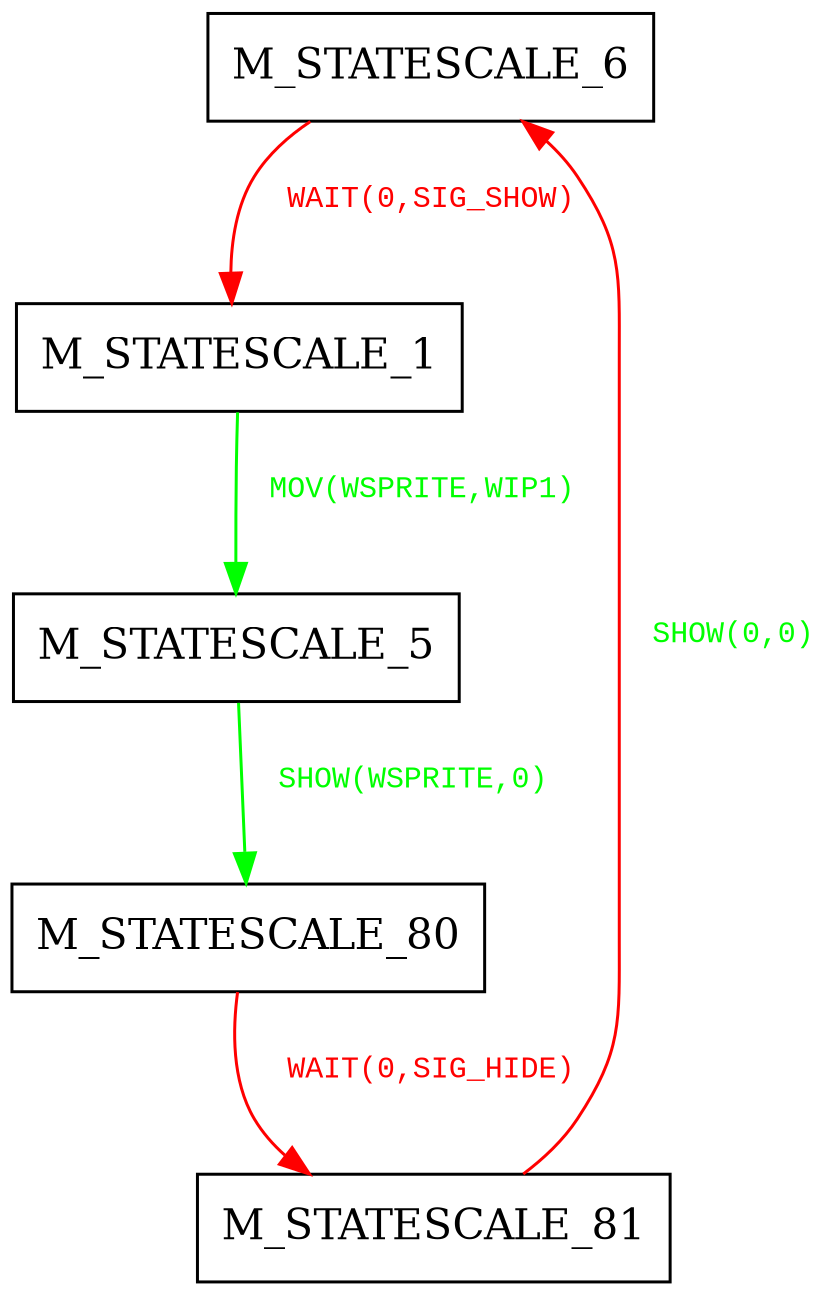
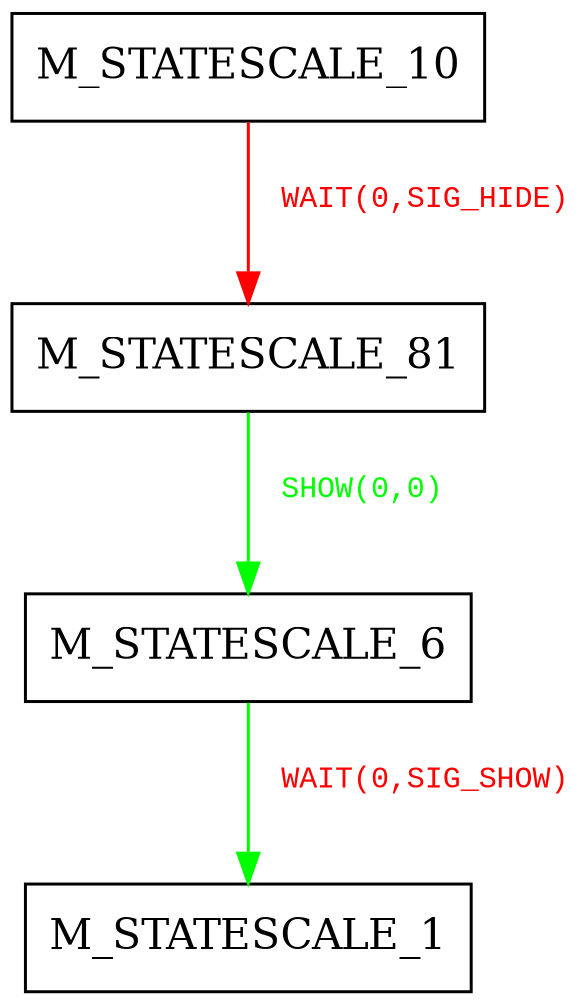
(249, 186) -> (248, 777)
(236, 648) -> none
(619, 663) -> (248, 487)
(248, 938) -> (248, 67)
